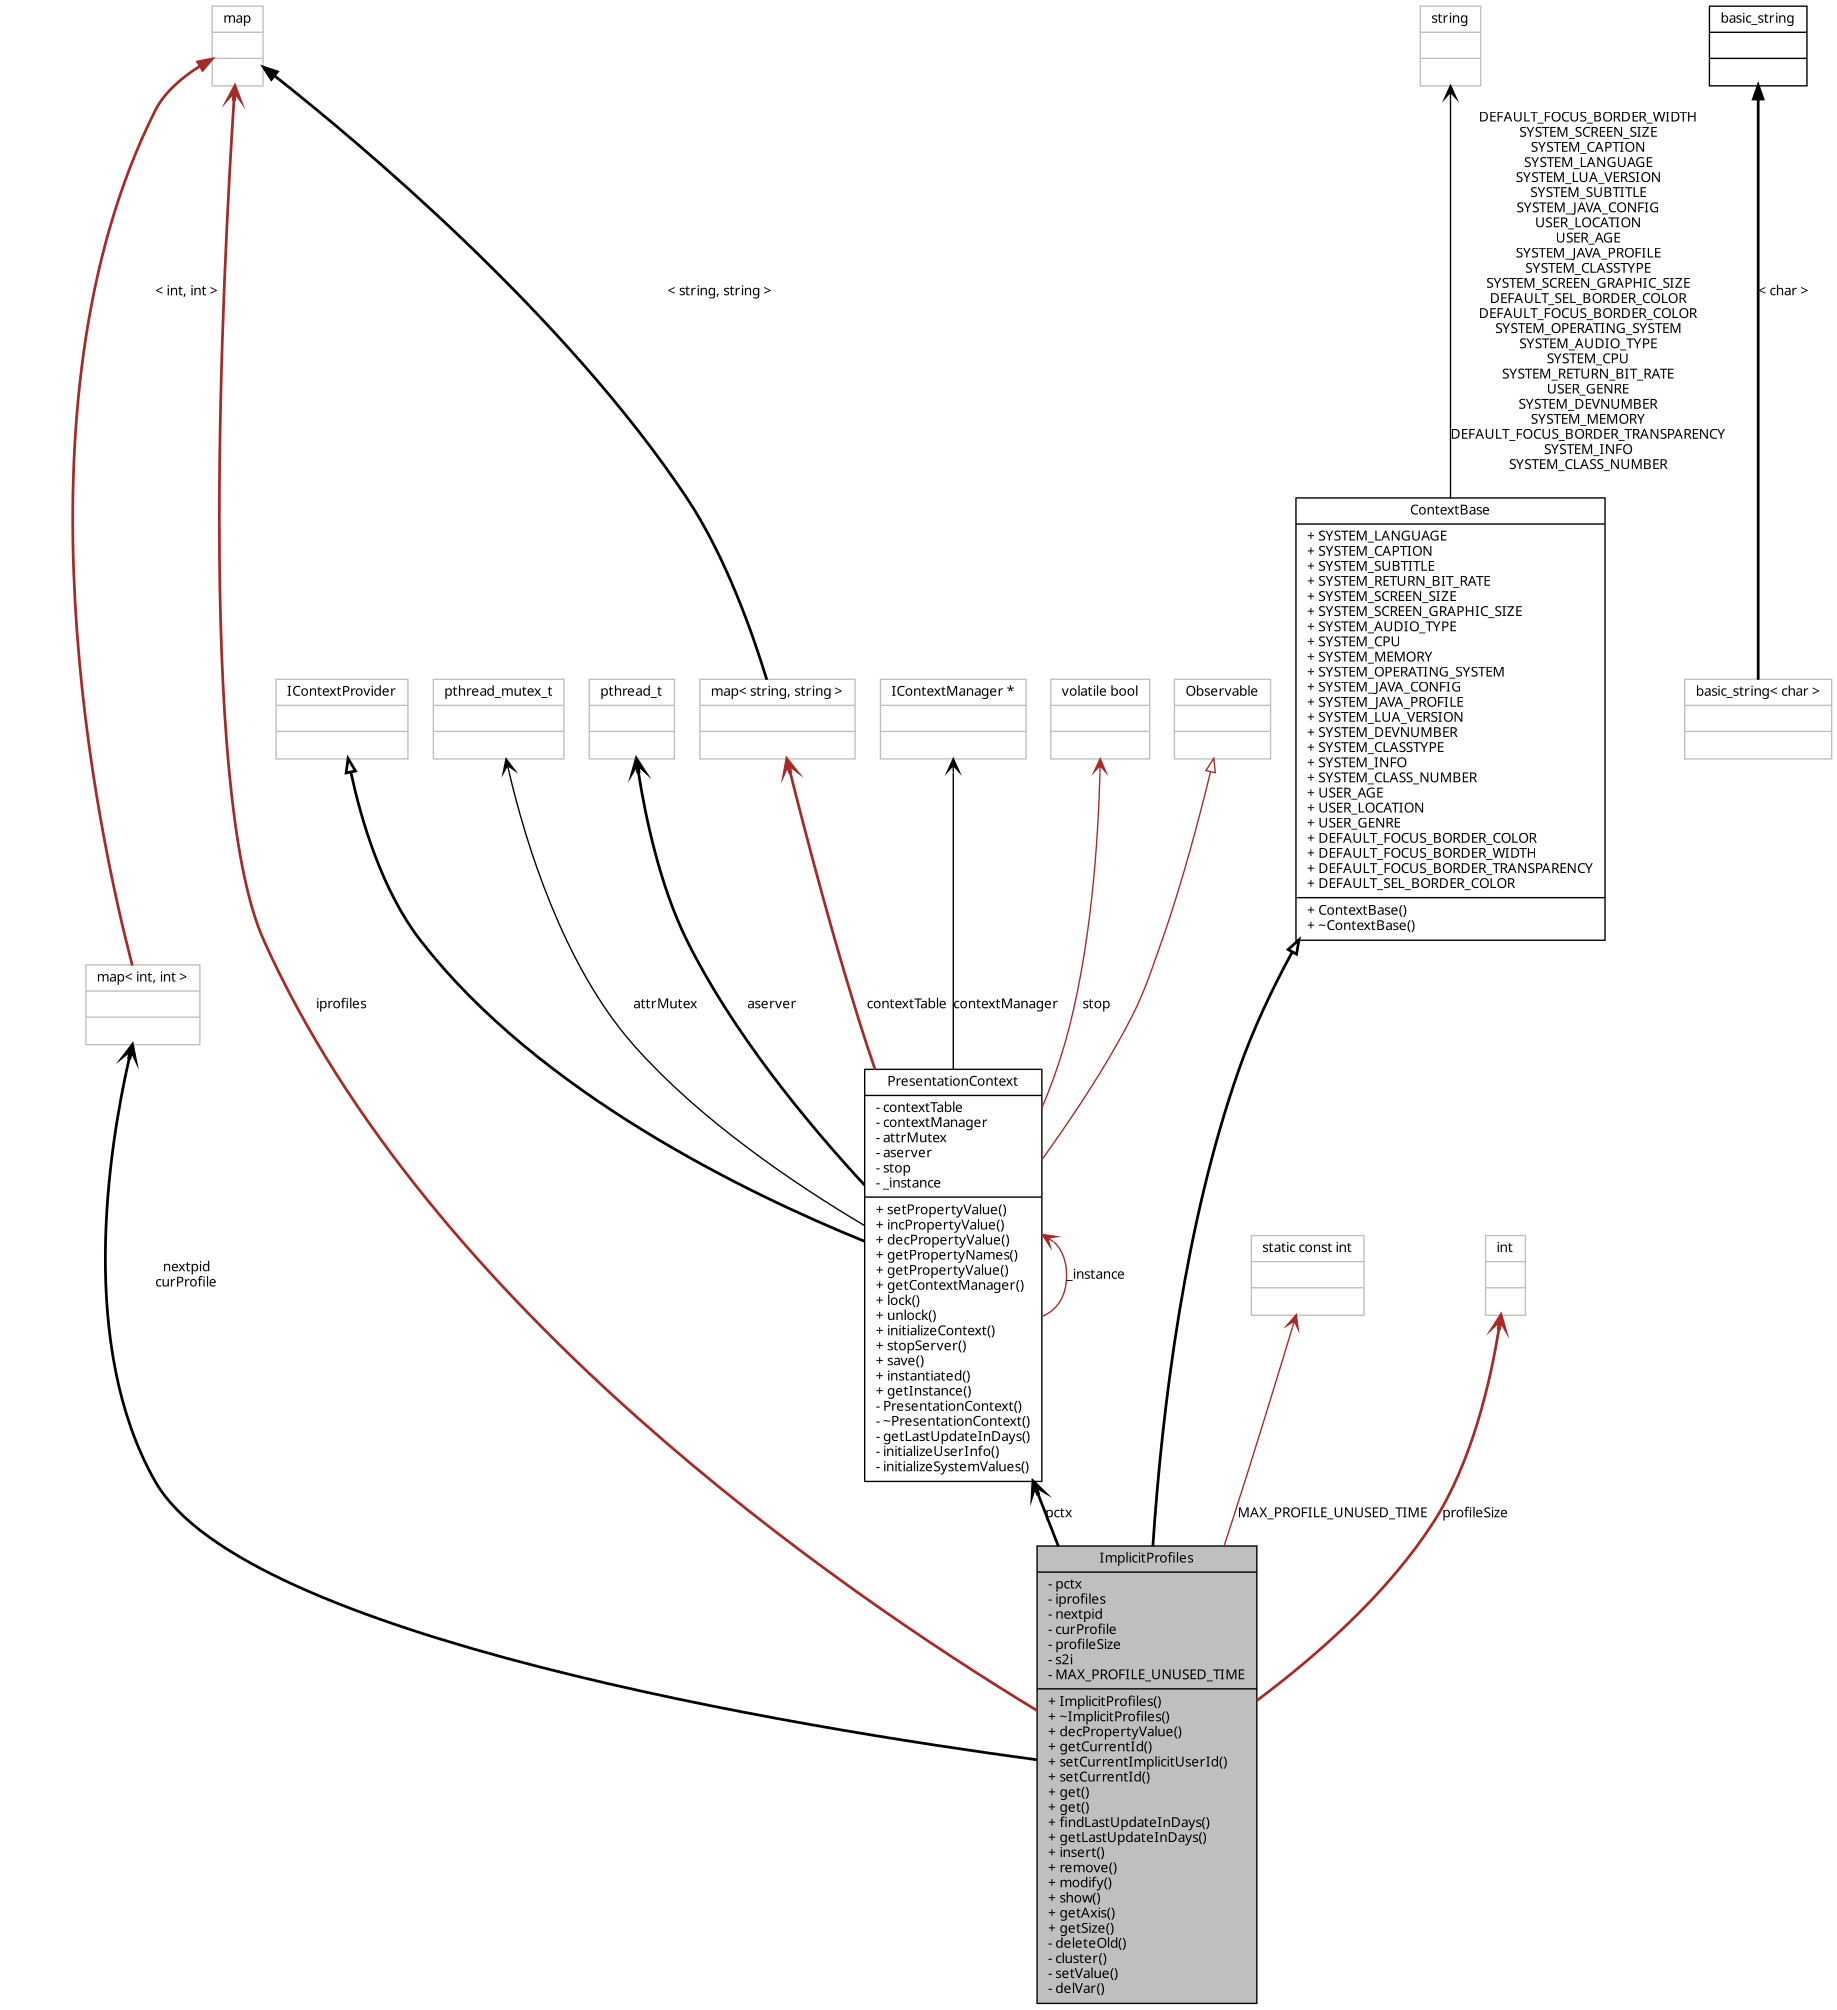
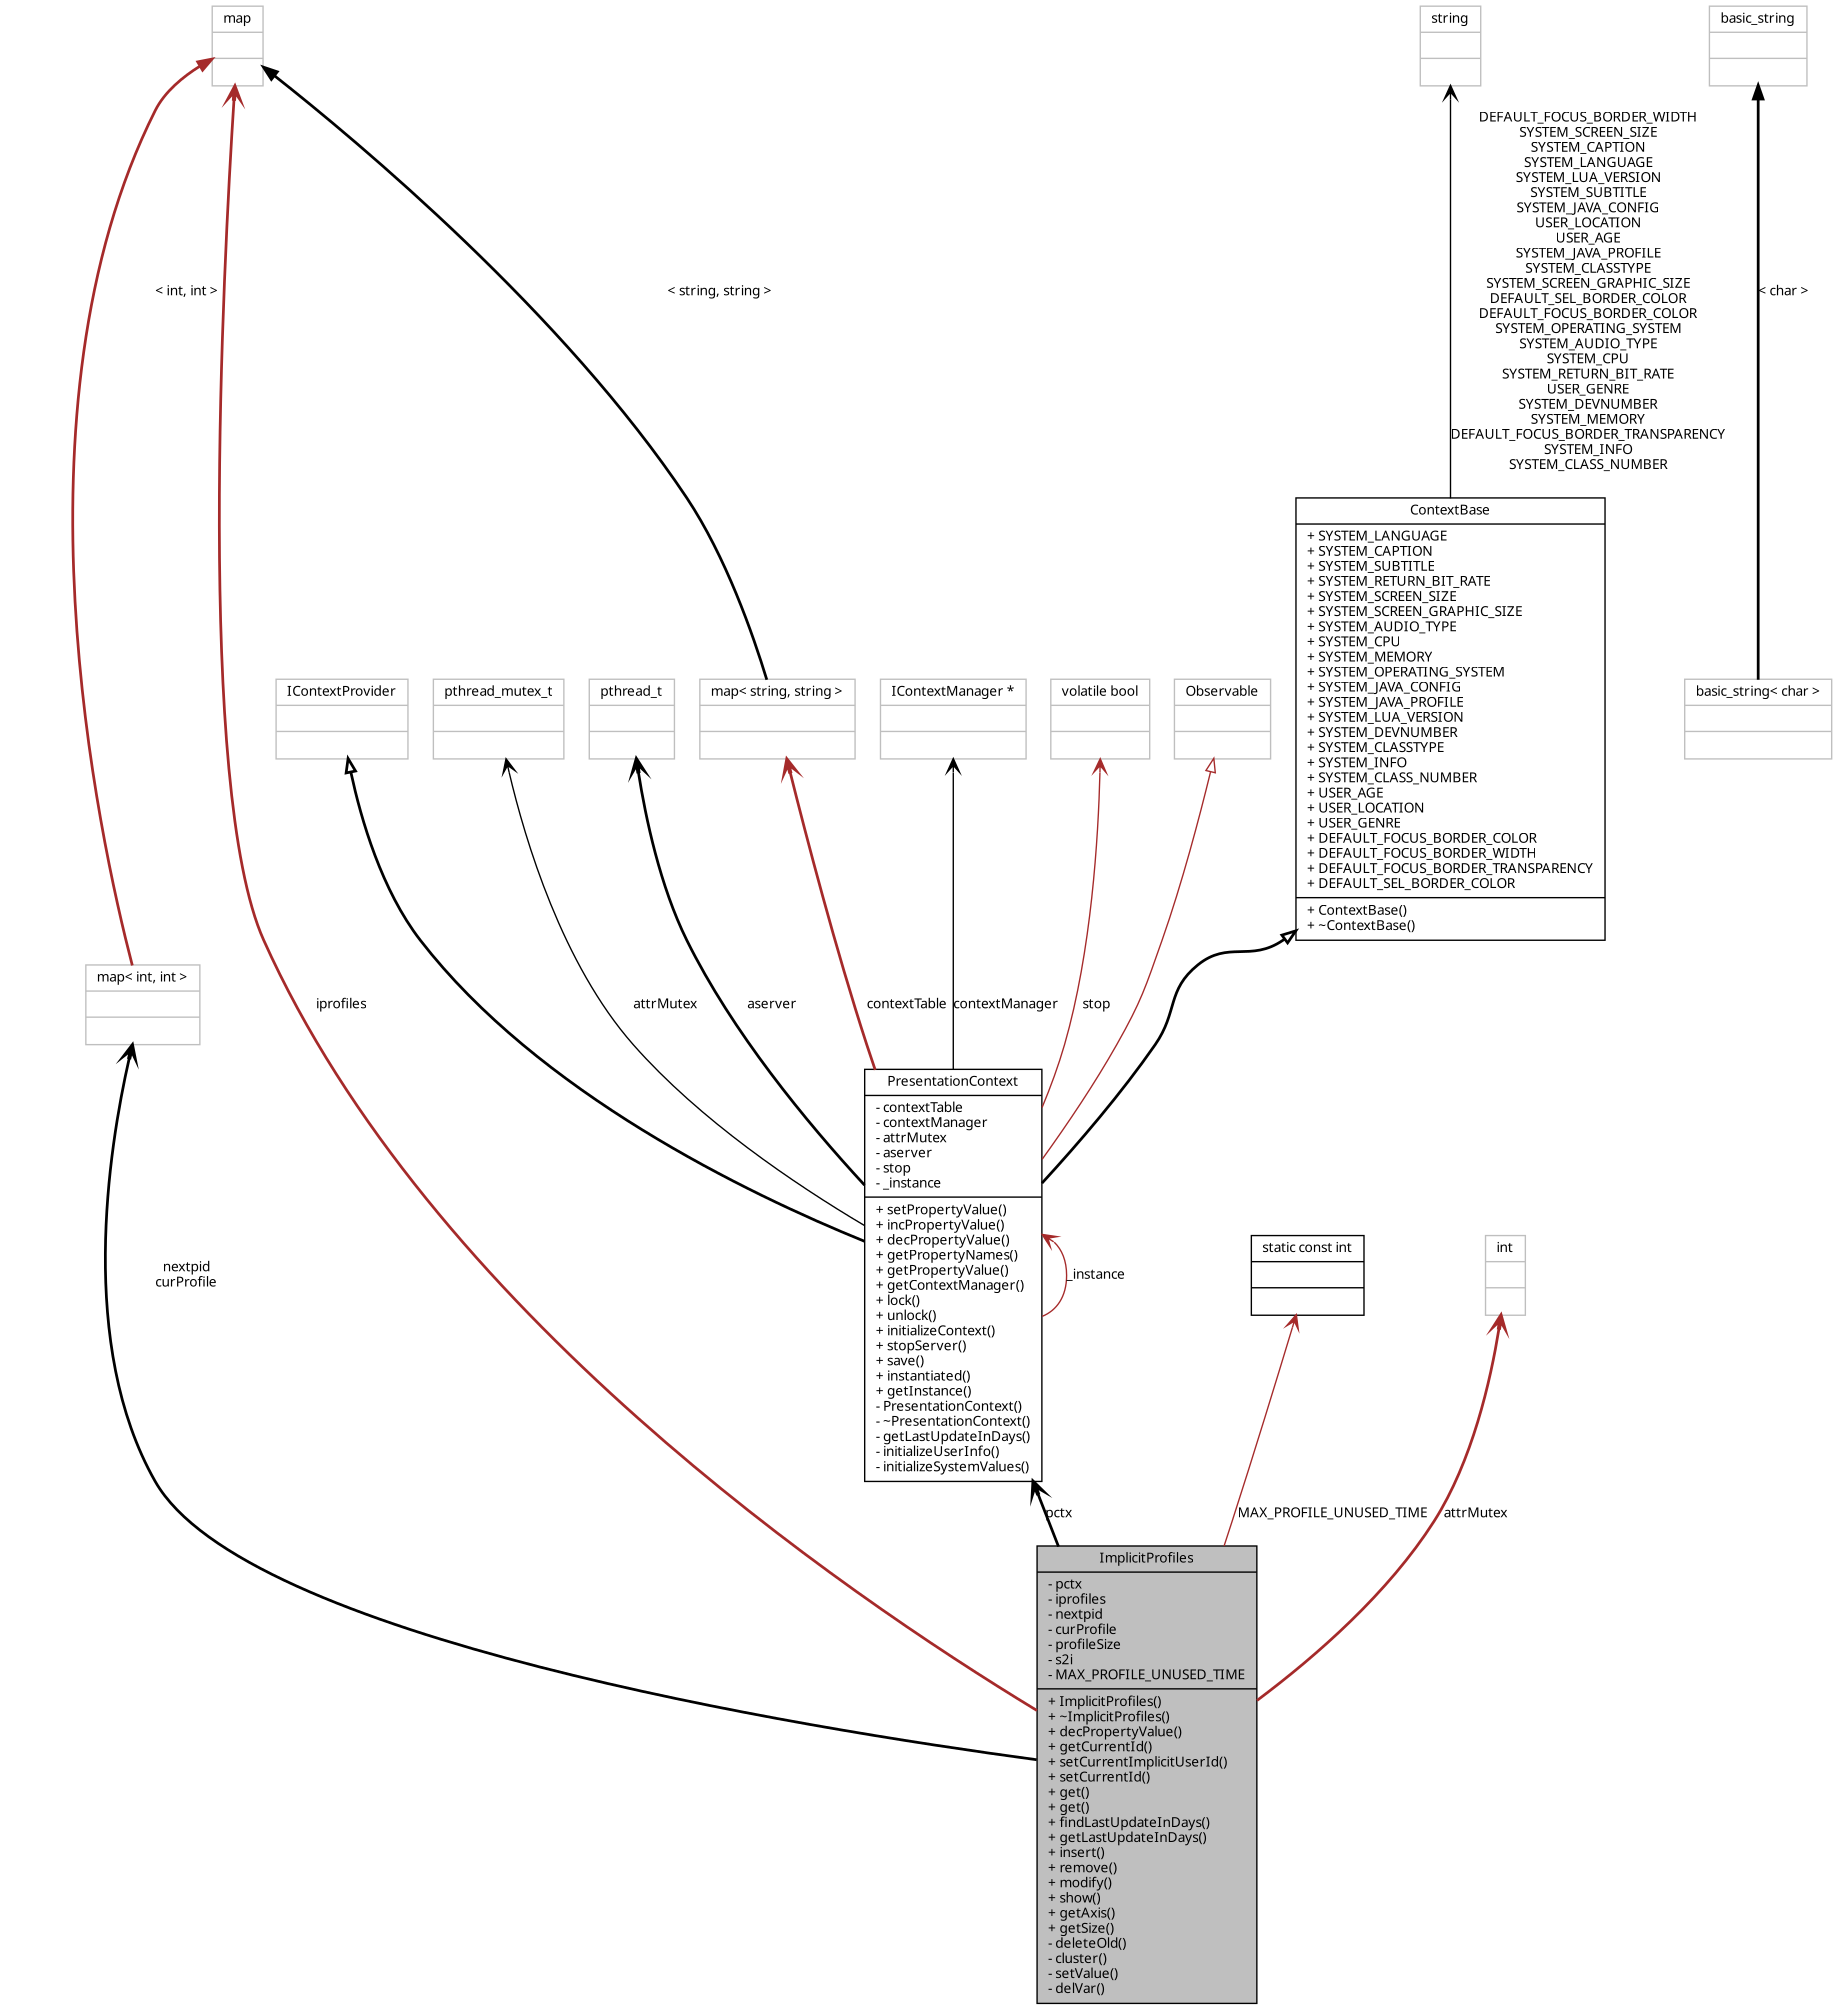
(1758, 46) -> (1758, 46)
(1193, 1242) -> (1156, 1042)
(1308, 1275) -> (1308, 1275)
(1476, 1514) -> (1476, 1514)
